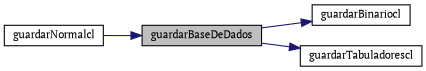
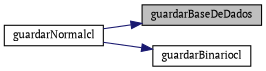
(281, 25) -> (122, 45)
(361, 56) -> none
